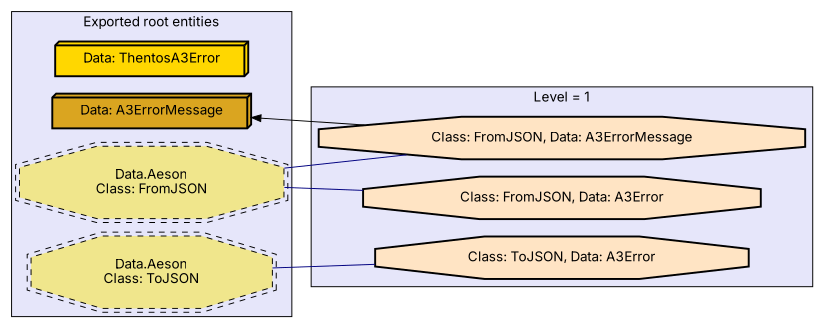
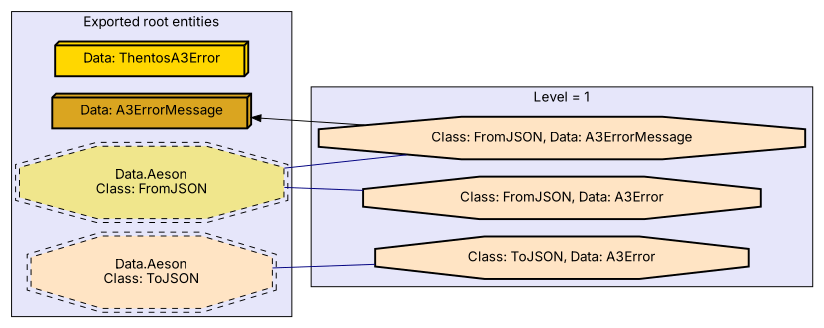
(152, 272) -> (152, 272)
